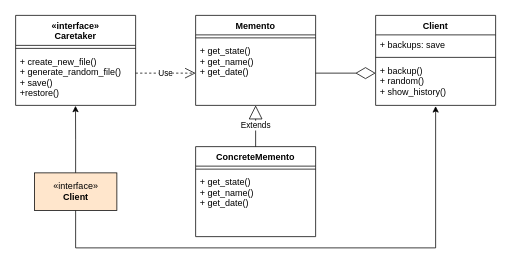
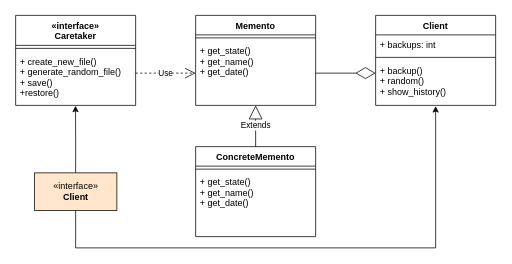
(414, 45) -> (410, 45)
